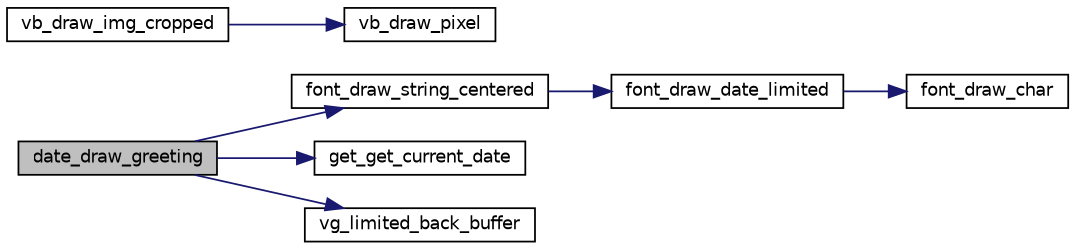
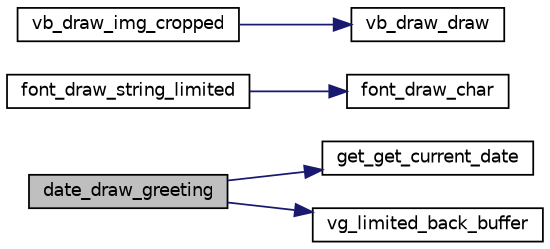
(420, 25) -> (428, 25)
(420, 91) -> none
(727, 91) -> (128, 91)
